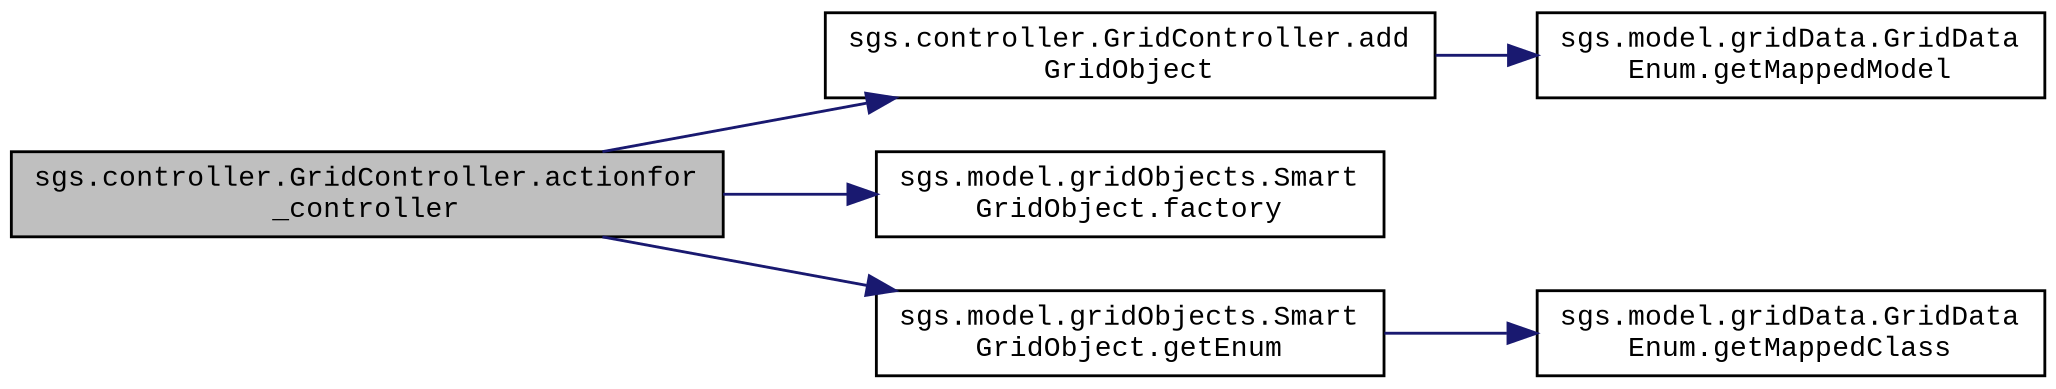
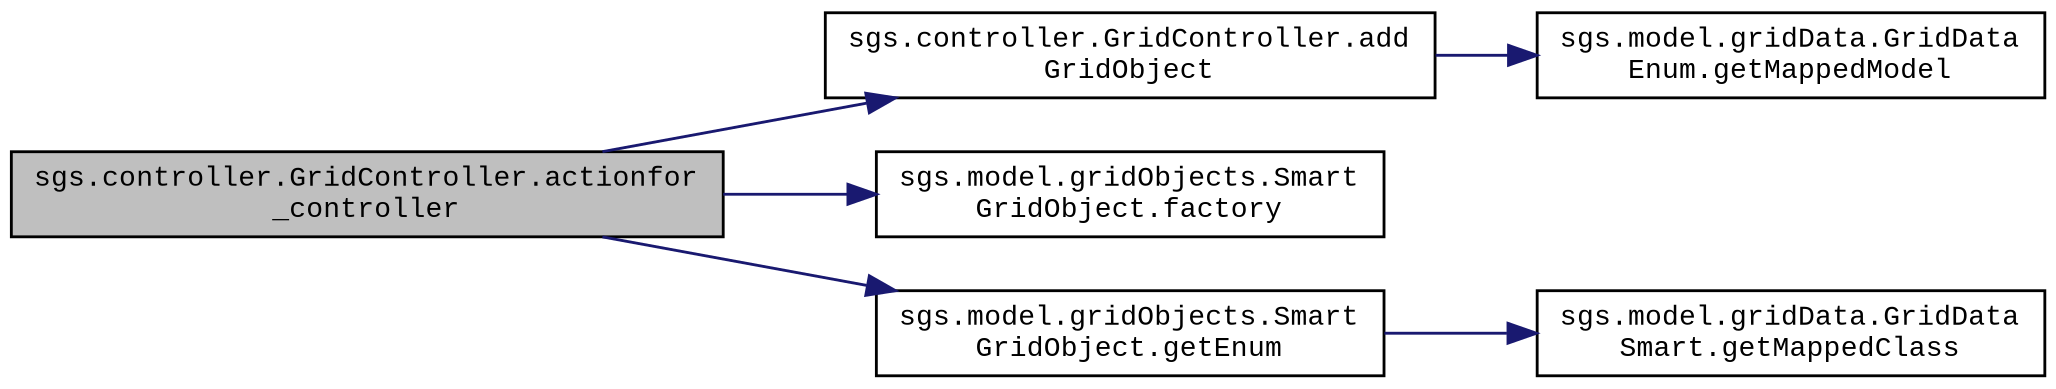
(1791, 333) -> (1791, 333)
